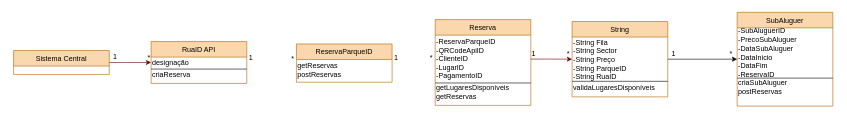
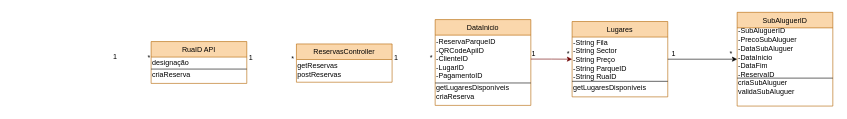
(786, 20) -> (786, 20)
(483, 28) -> (483, 28)
(620, 30) -> (620, 30)
(344, 52) -> (344, 52)
(60, 63) -> none
(127, 63) -> none
(766, 87) -> (769, 87)
(619, 88) -> (614, 88)
(477, 92) -> (477, 92)
